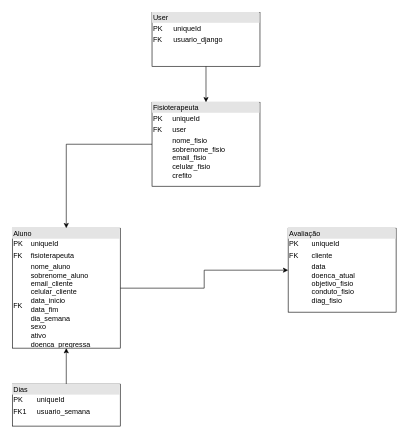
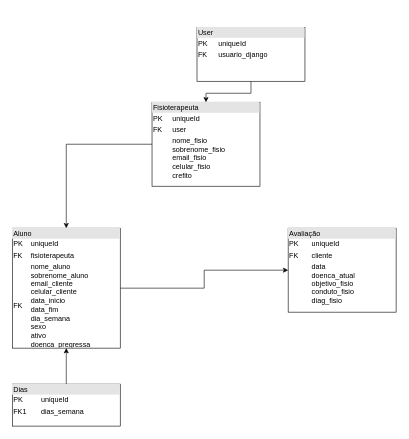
(206, 39) -> (251, 54)
(46, 397) -> (40, 397)
